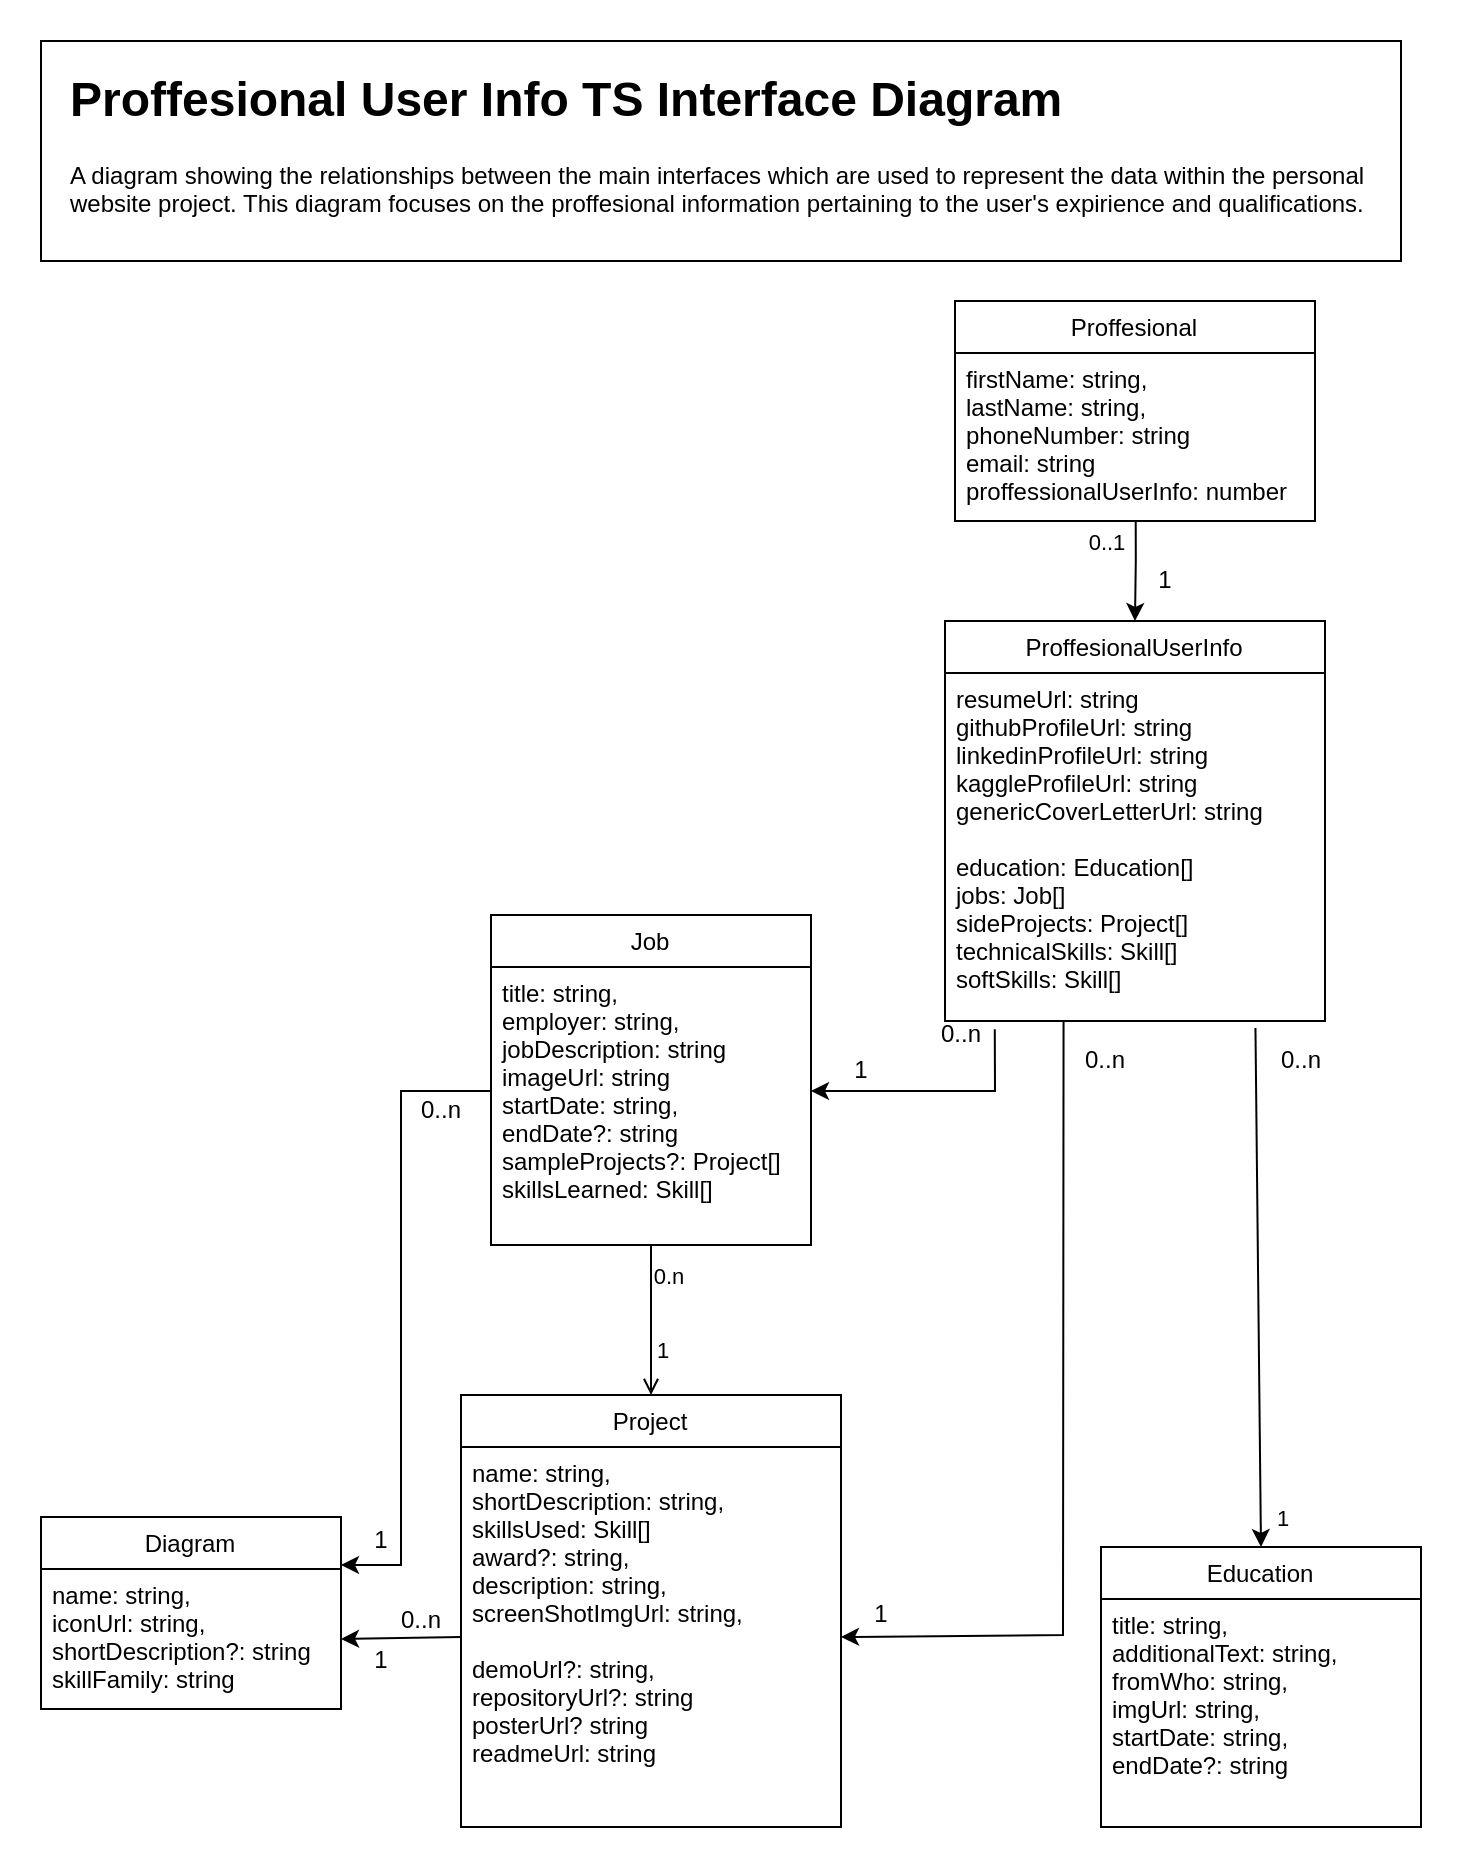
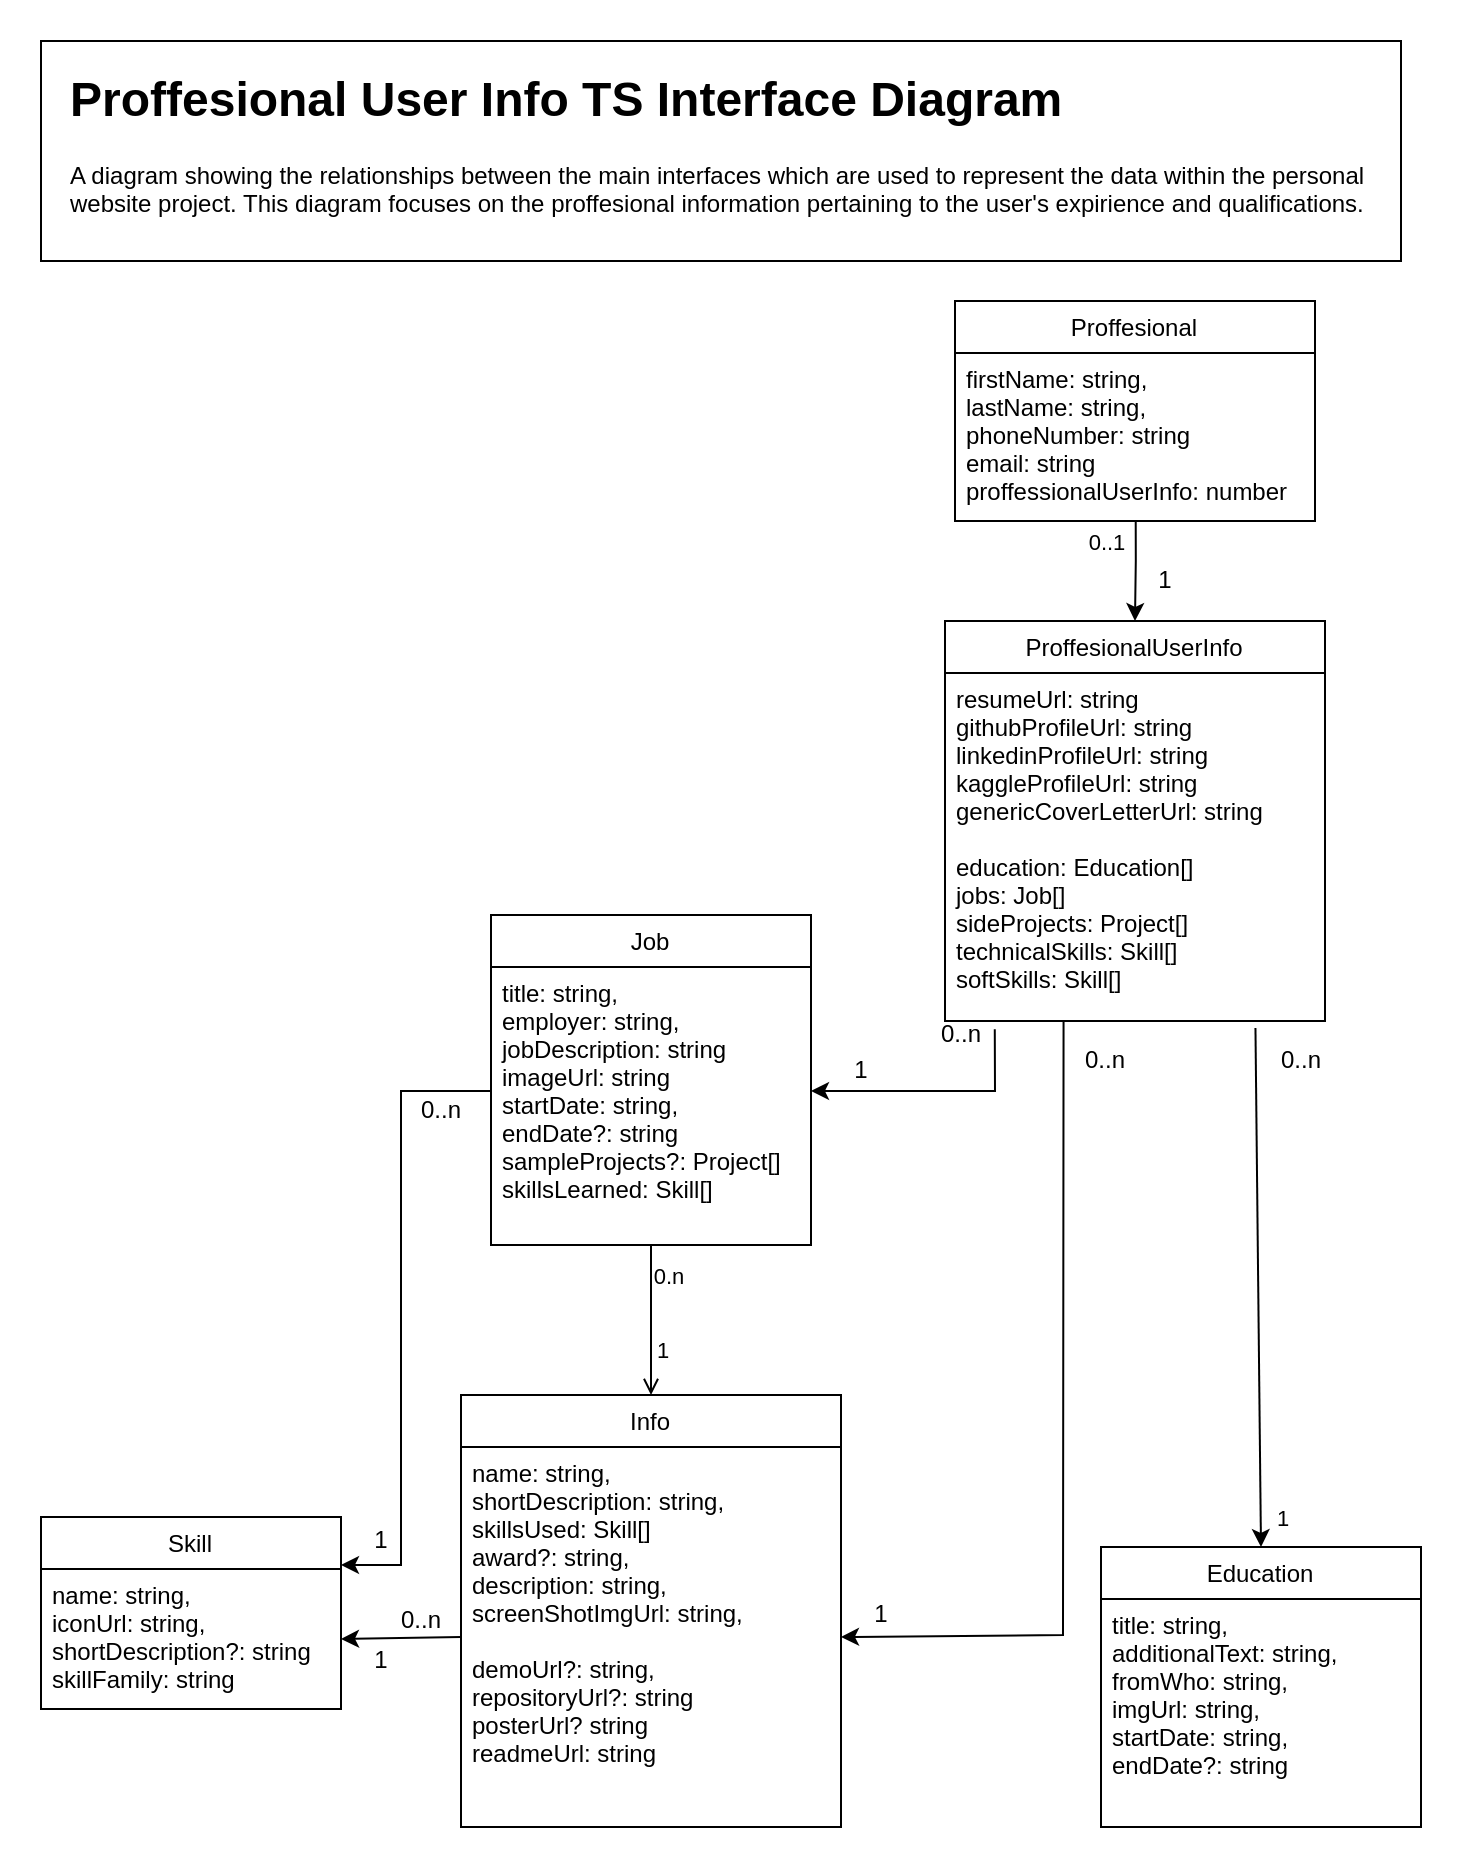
(650, 1422) -> (650, 1422)
(190, 1544) -> (190, 1544)
